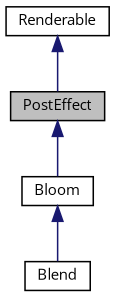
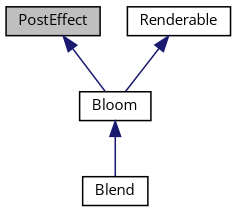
(58, 72) -> (142, 70)
